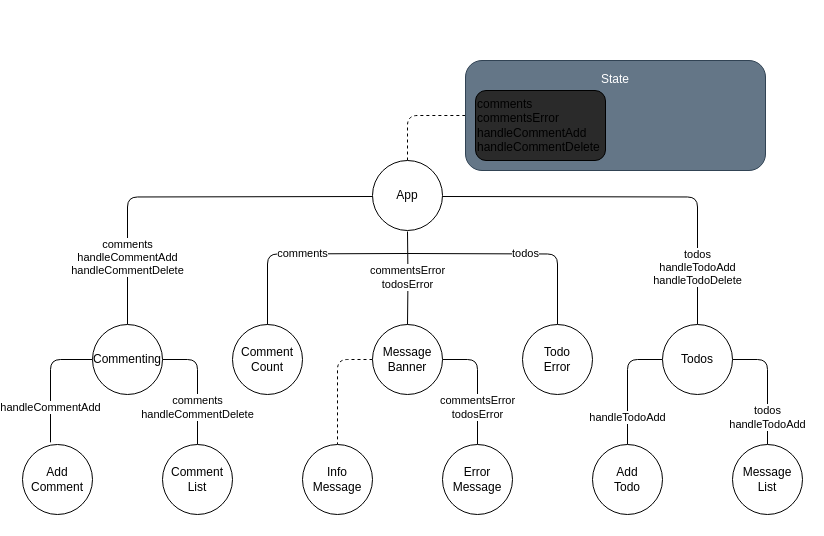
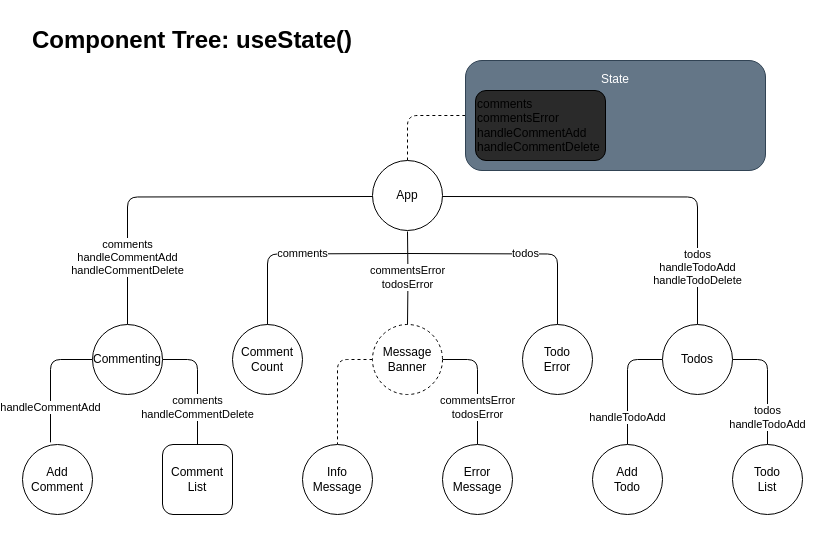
none -> (214, 42)
(408, 360) -> (408, 360)
(198, 480) -> (198, 480)
(768, 480) -> (768, 480)
